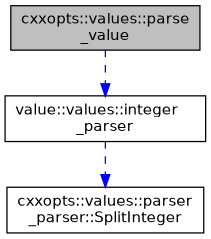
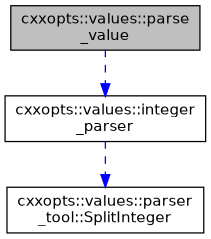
(105, 119) -> (105, 119)
(105, 210) -> (105, 210)
